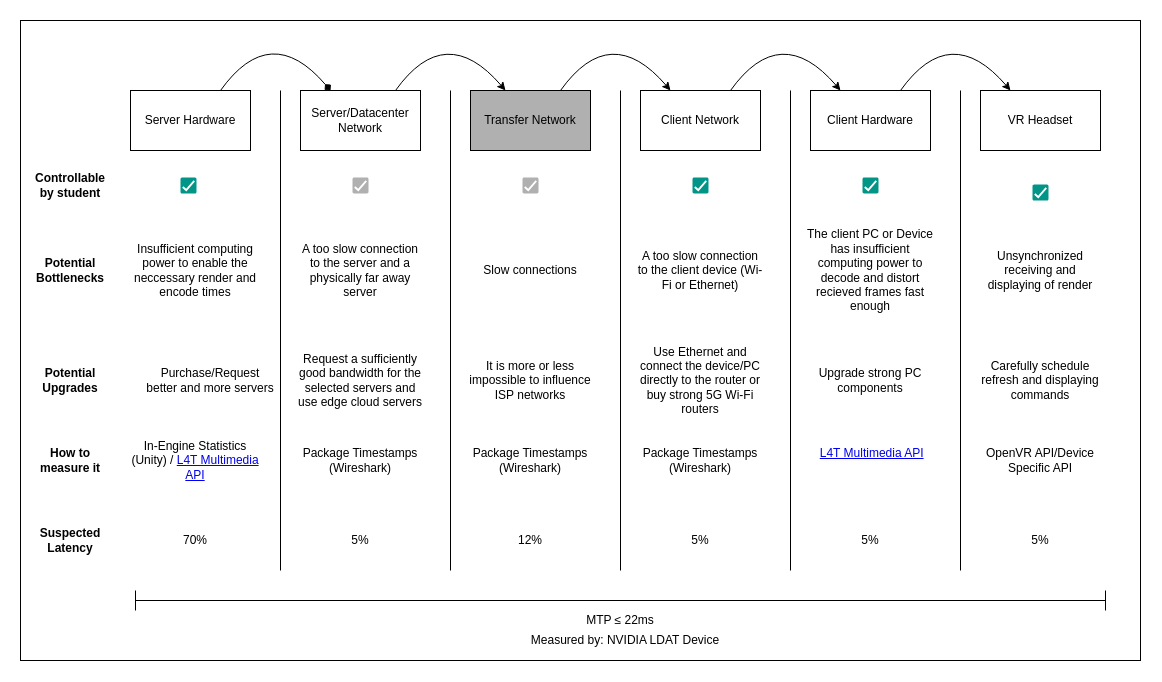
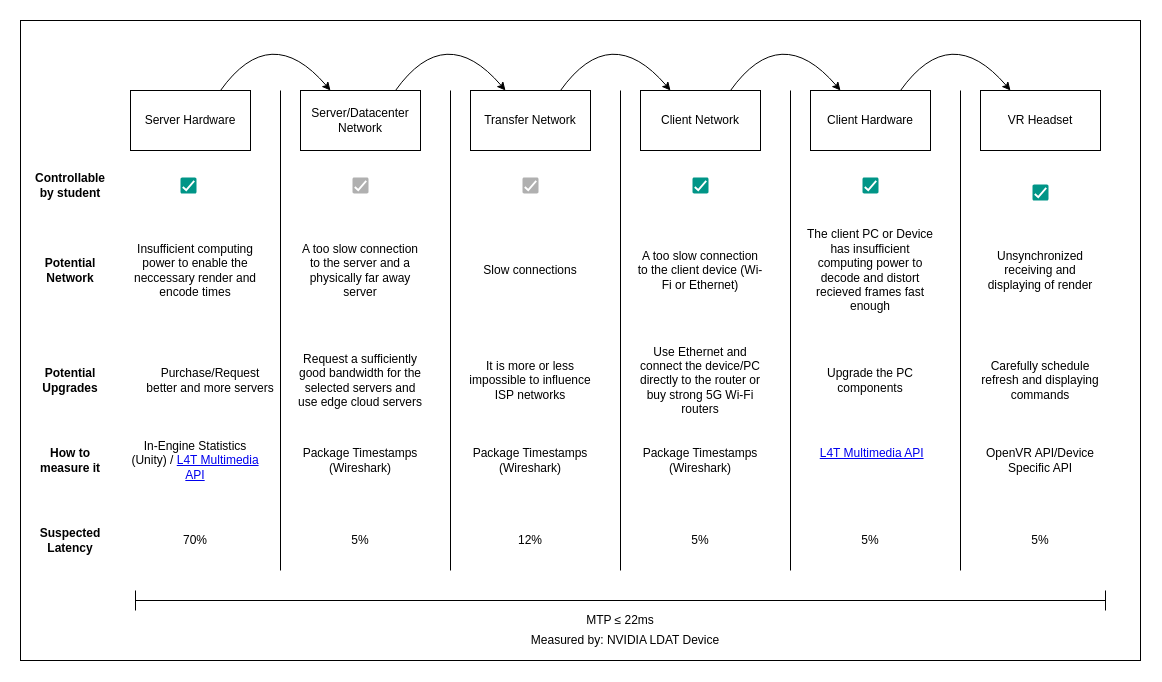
(325, 84) -> (326, 85)
(531, 121) -> (531, 121)
(71, 271) -> (71, 271)
(871, 381) -> (871, 381)
